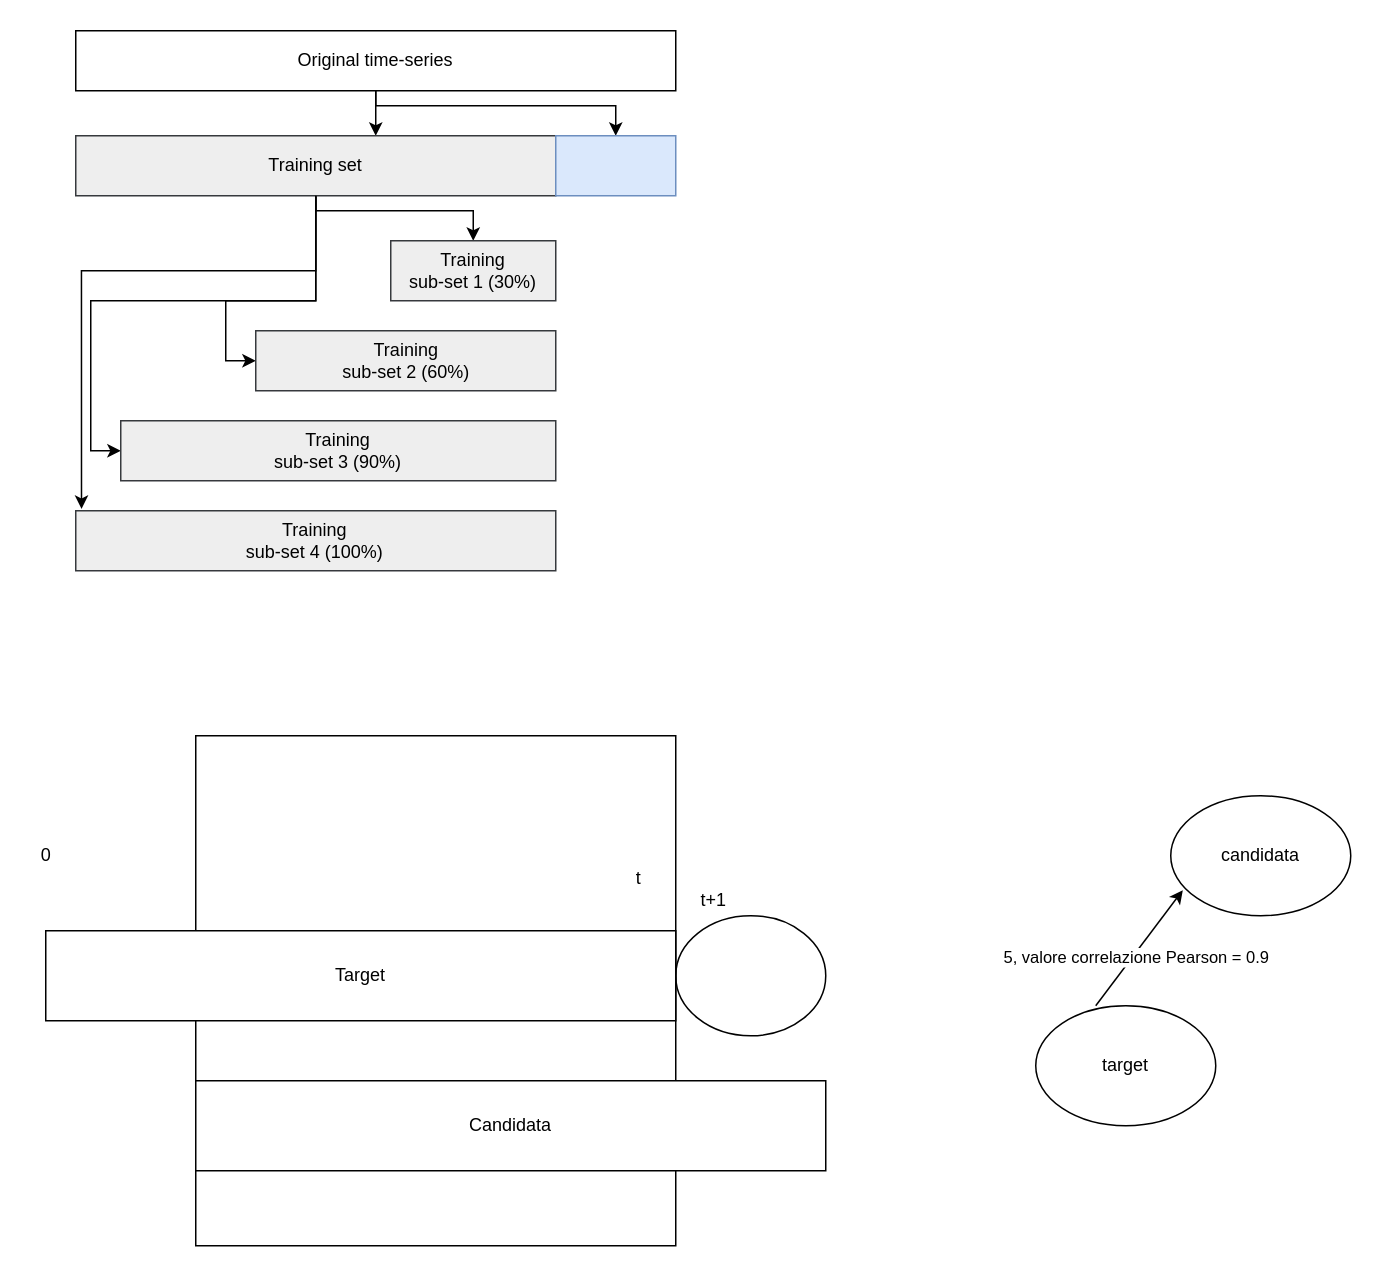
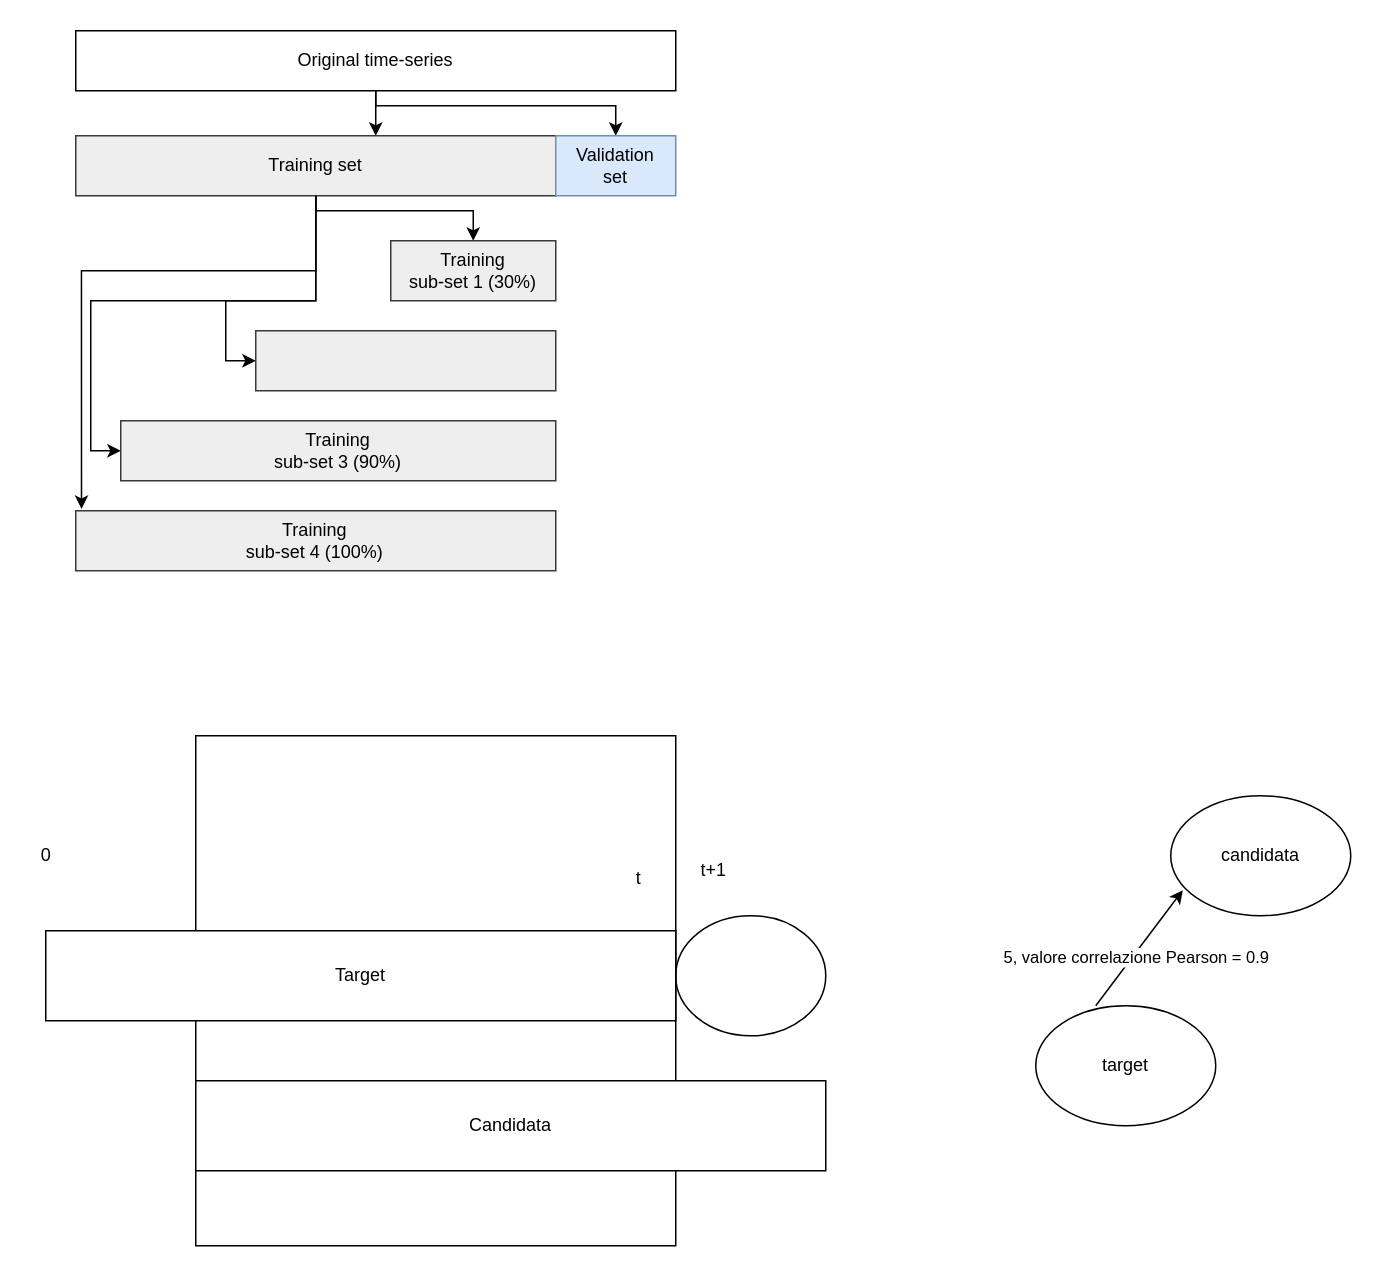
none -> (616, 166)
(406, 361) -> none
(713, 901) -> (713, 871)
